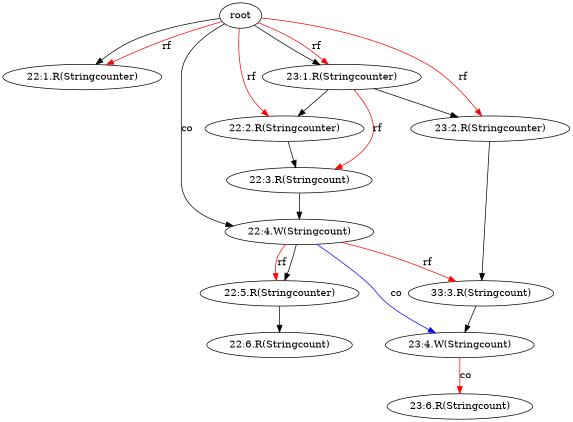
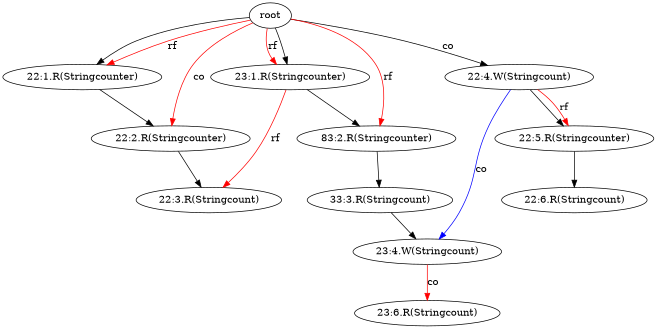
(252, 77) -> (199, 77)
(316, 100) -> (123, 106)
(490, 129) -> (376, 139)
(299, 203) -> none
(396, 258) -> none
